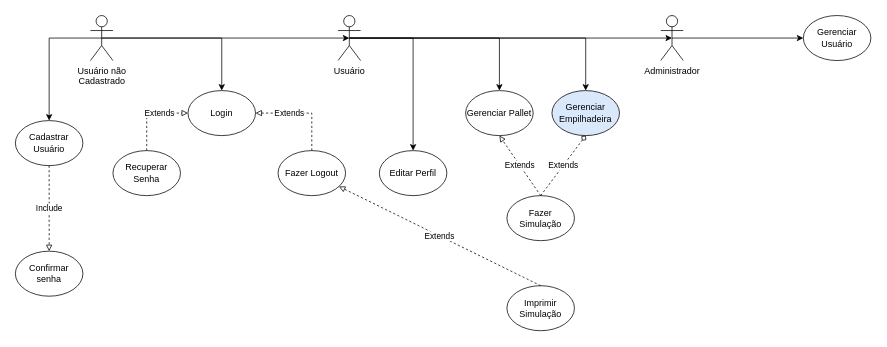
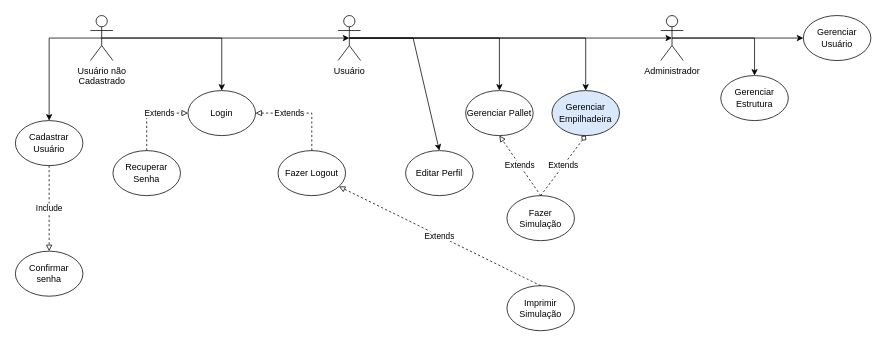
none -> (754, 54)
none -> (754, 98)
(413, 173) -> (439, 173)
